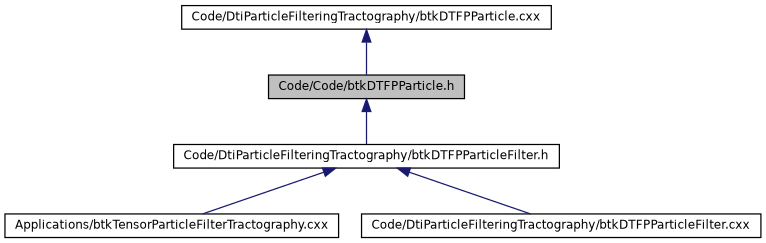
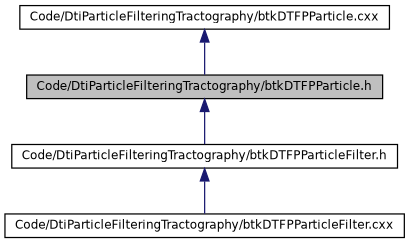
(367, 87) -> (205, 87)
(172, 226) -> none
